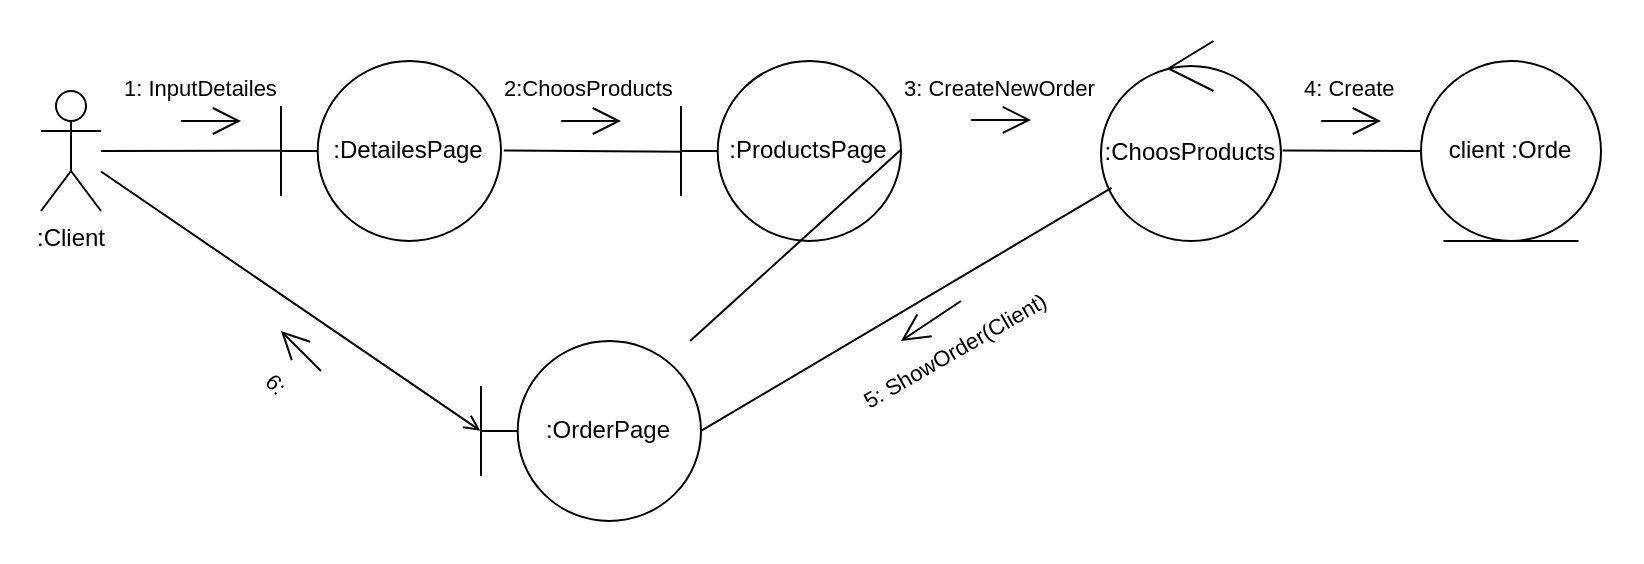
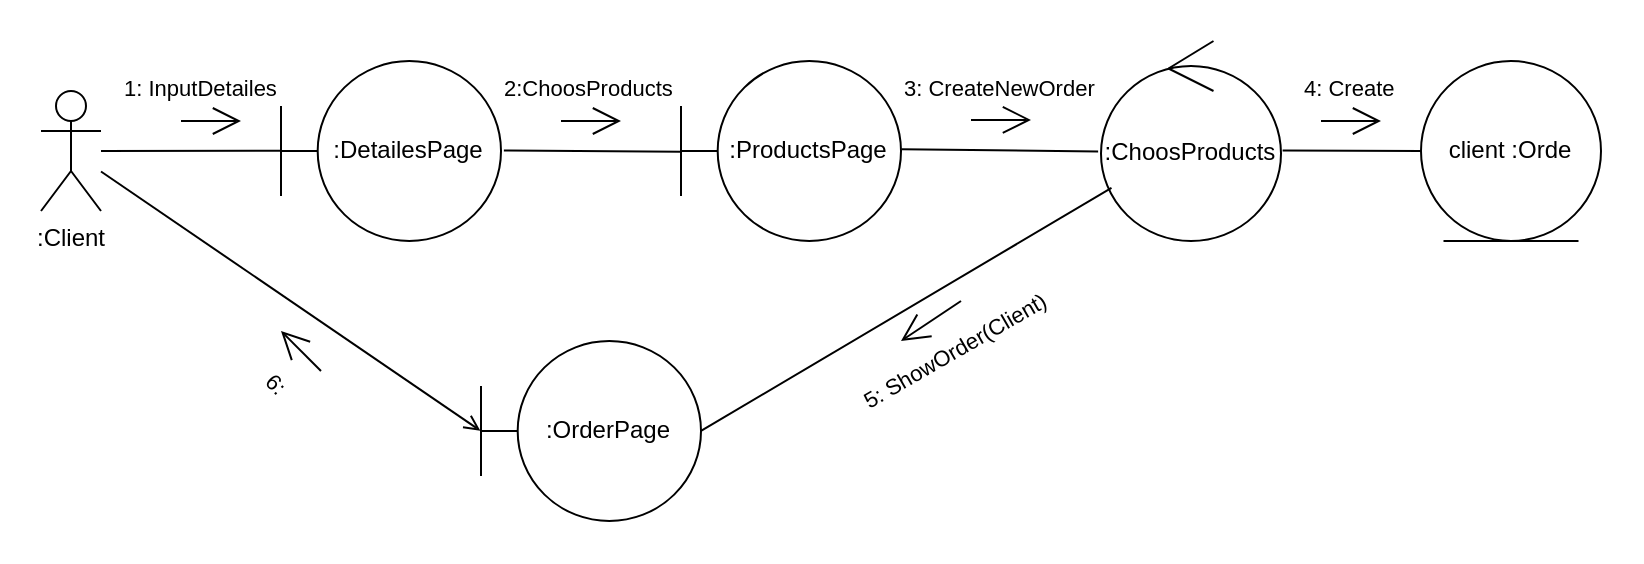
(796, 245) -> (1000, 150)
